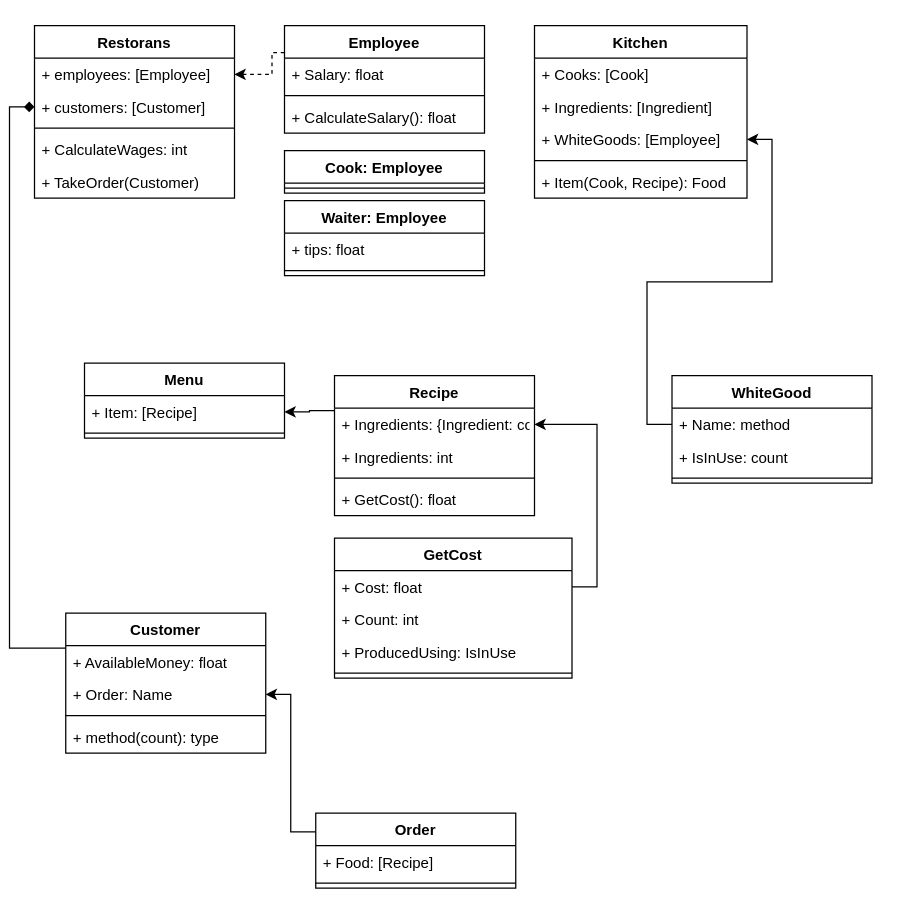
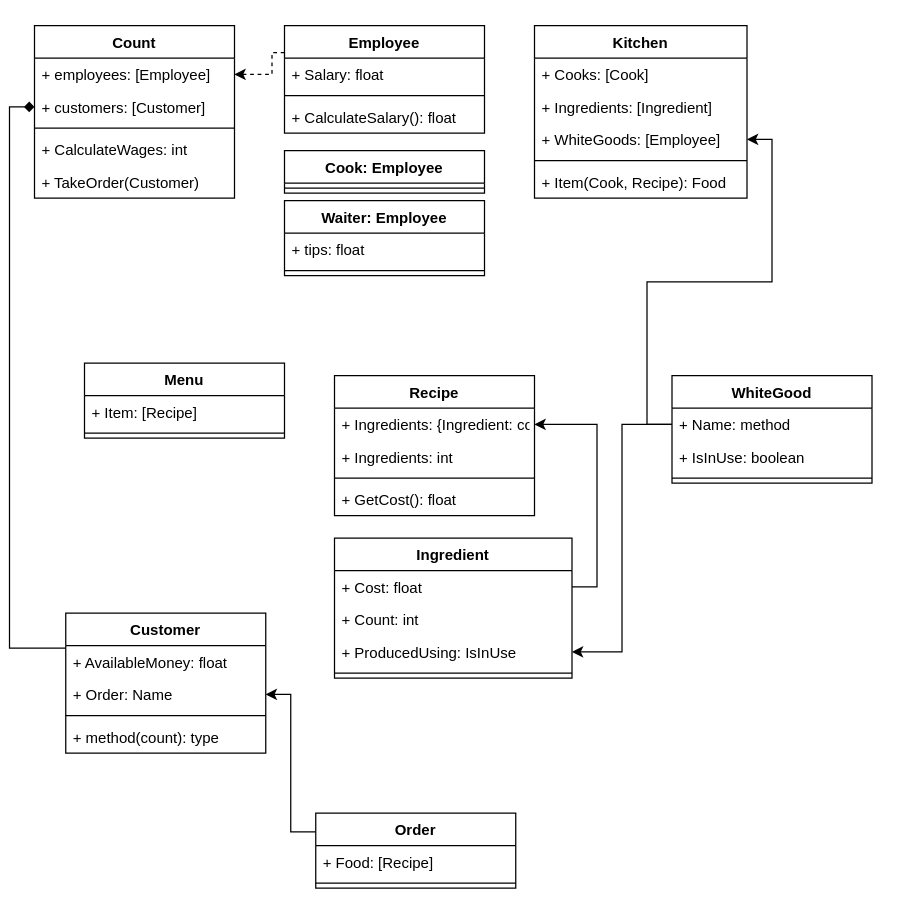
(134, 43) -> (134, 43)
(312, 411) -> none
(740, 458) -> (747, 458)
none -> (622, 549)
(453, 555) -> (453, 555)
